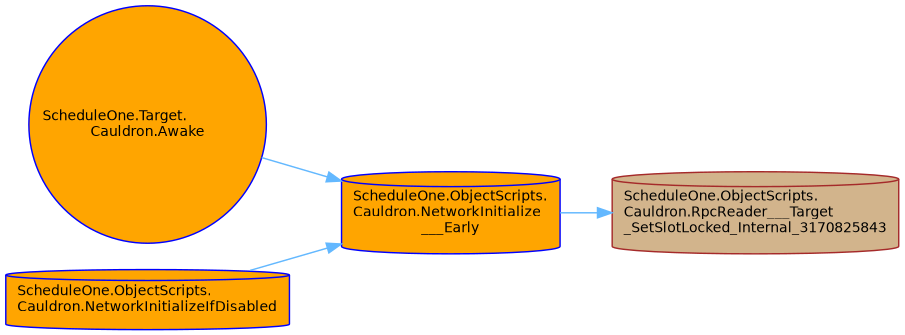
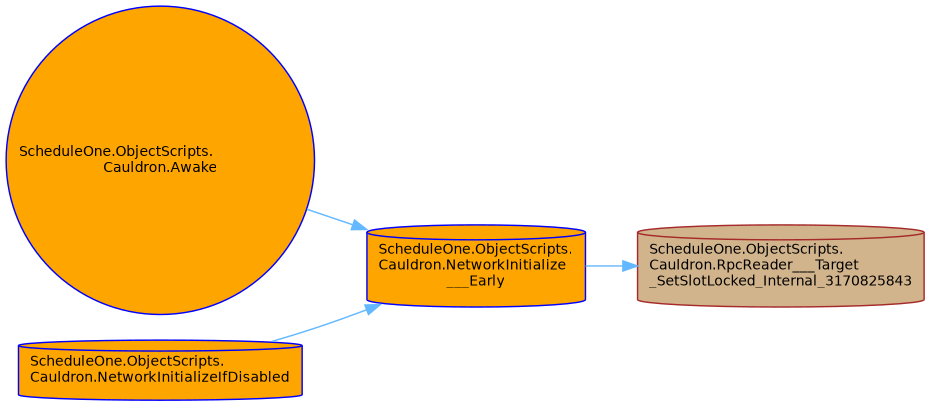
(148, 125) -> (160, 160)
